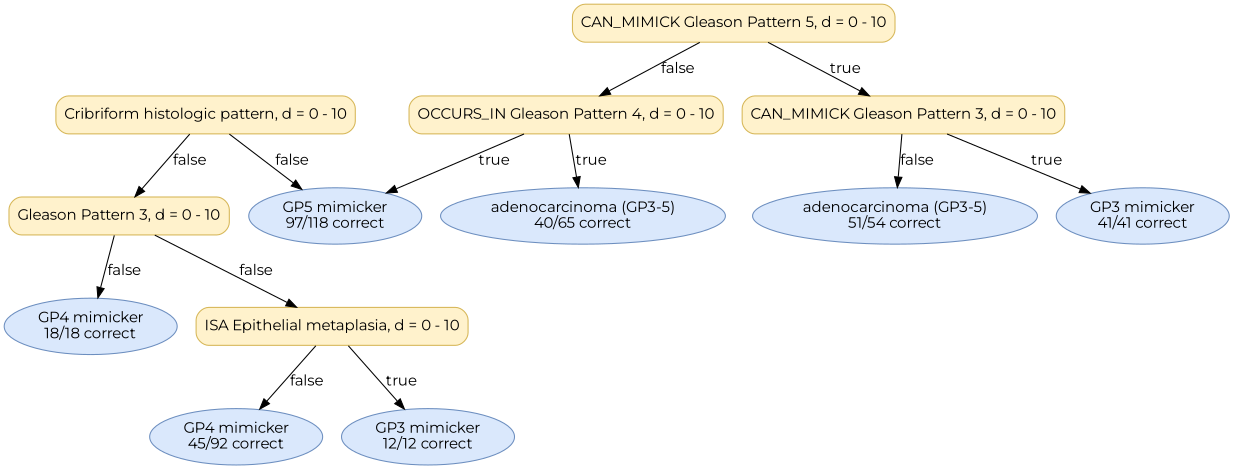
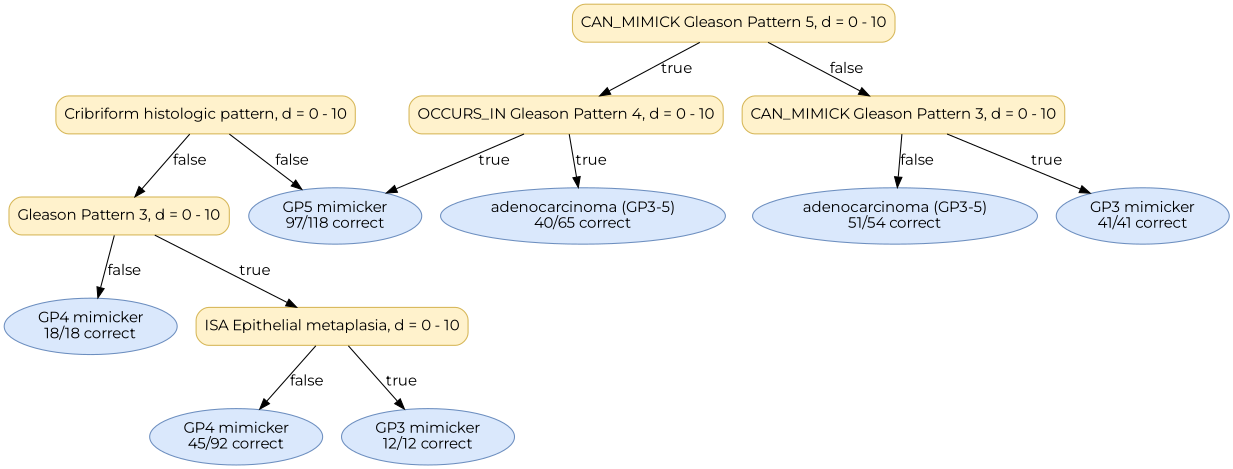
(678, 69) -> (677, 69)
(845, 69) -> (847, 69)
(256, 271) -> (255, 271)
